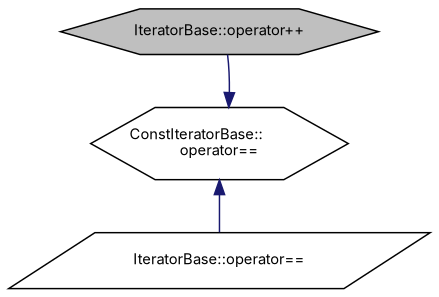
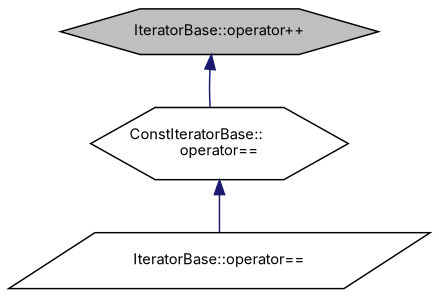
(229, 73) -> (210, 88)
